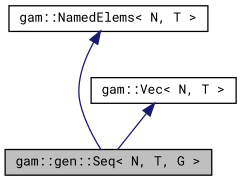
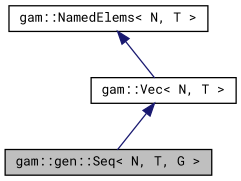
(79, 97) -> (140, 60)
